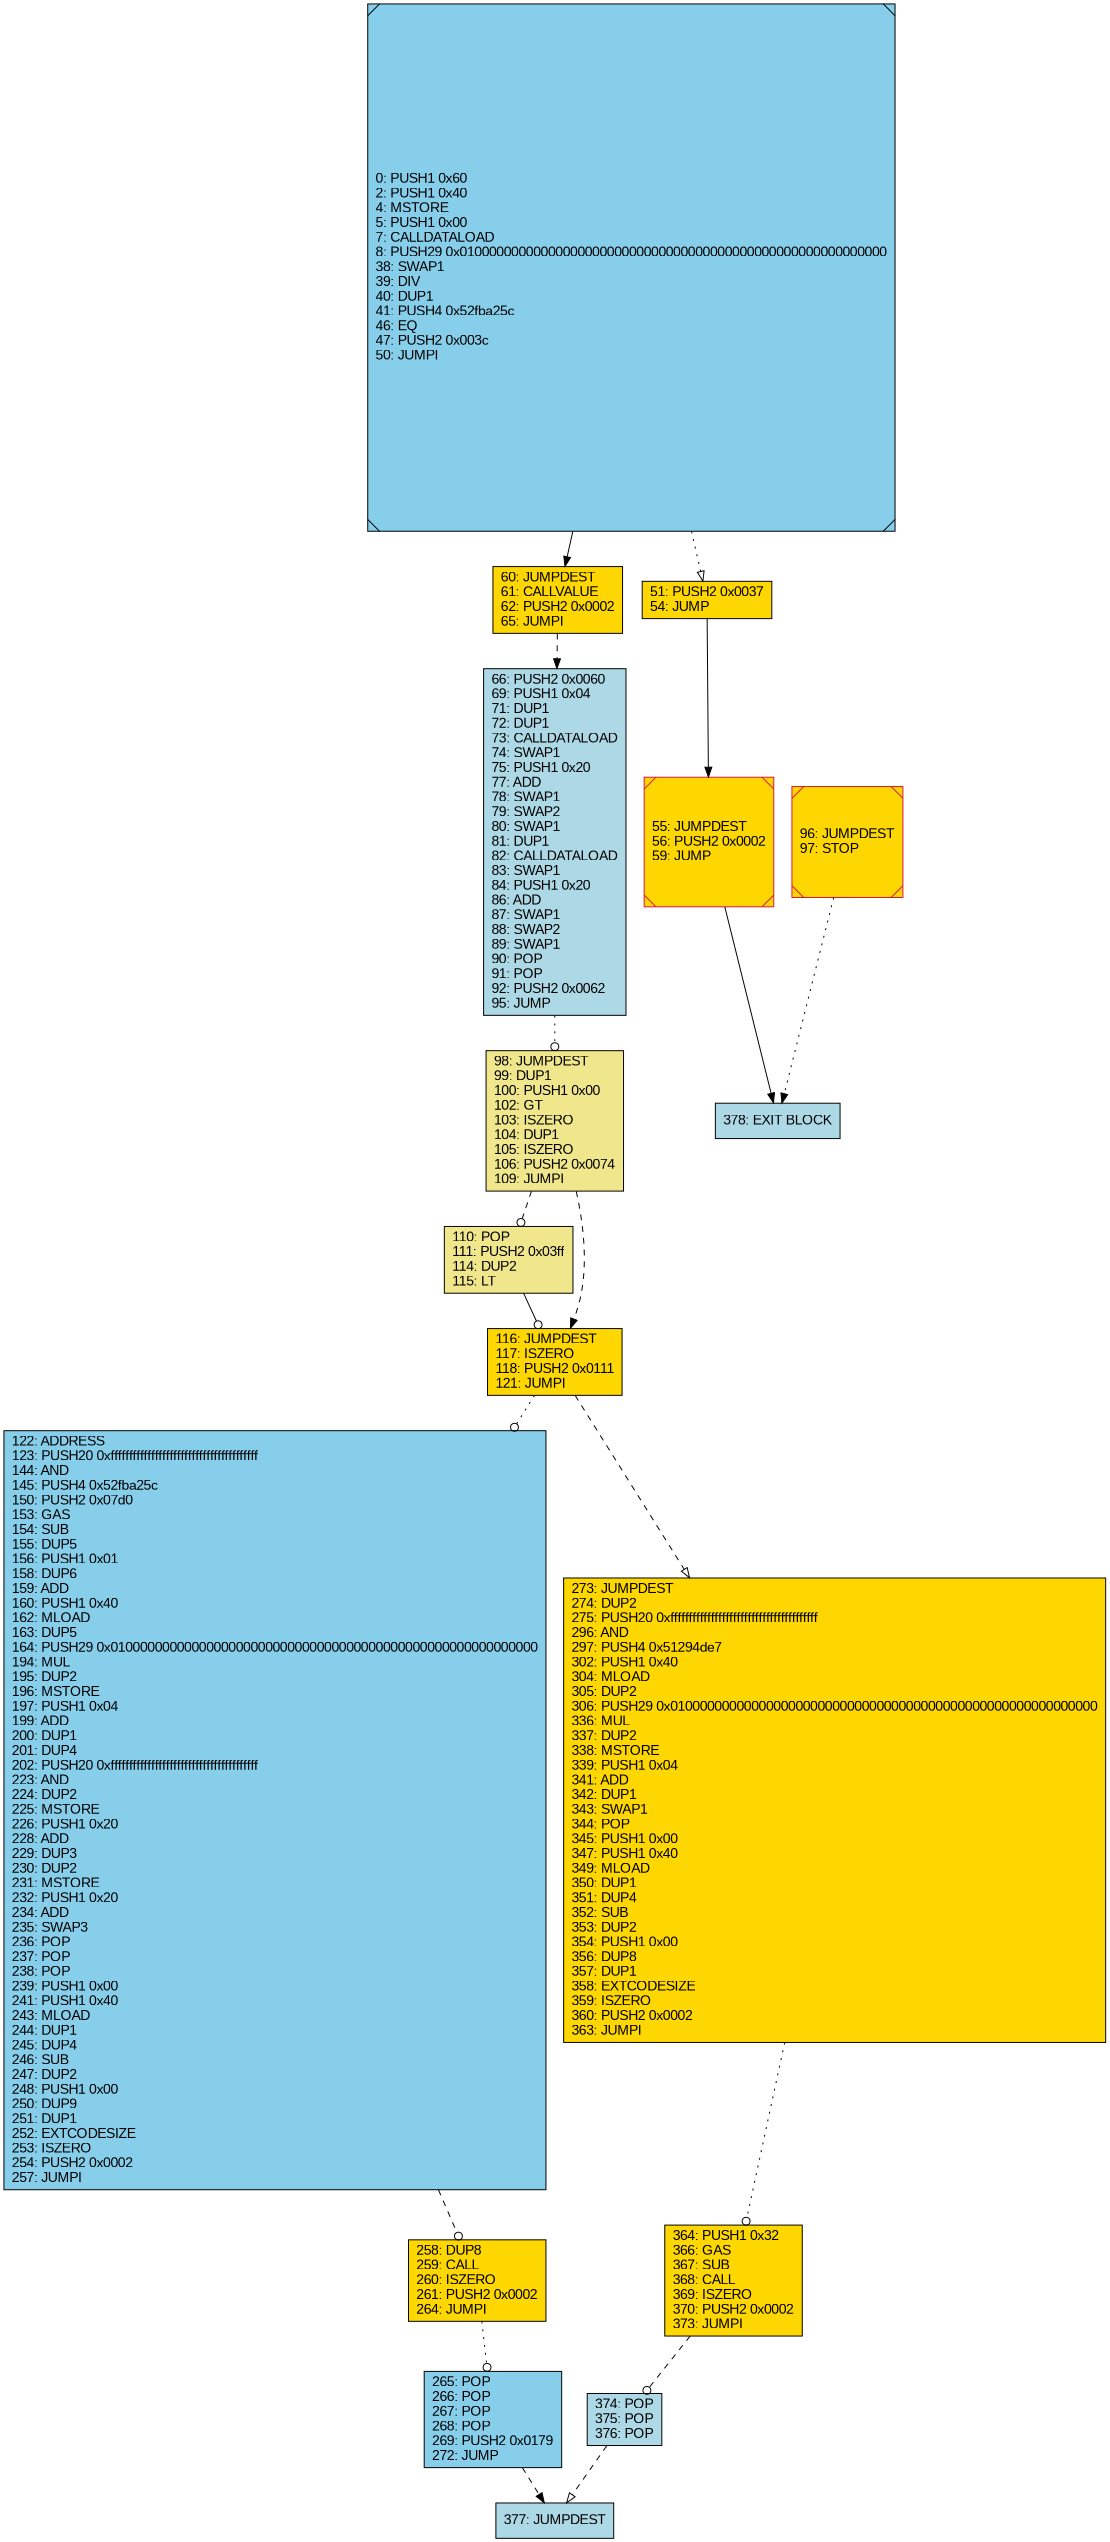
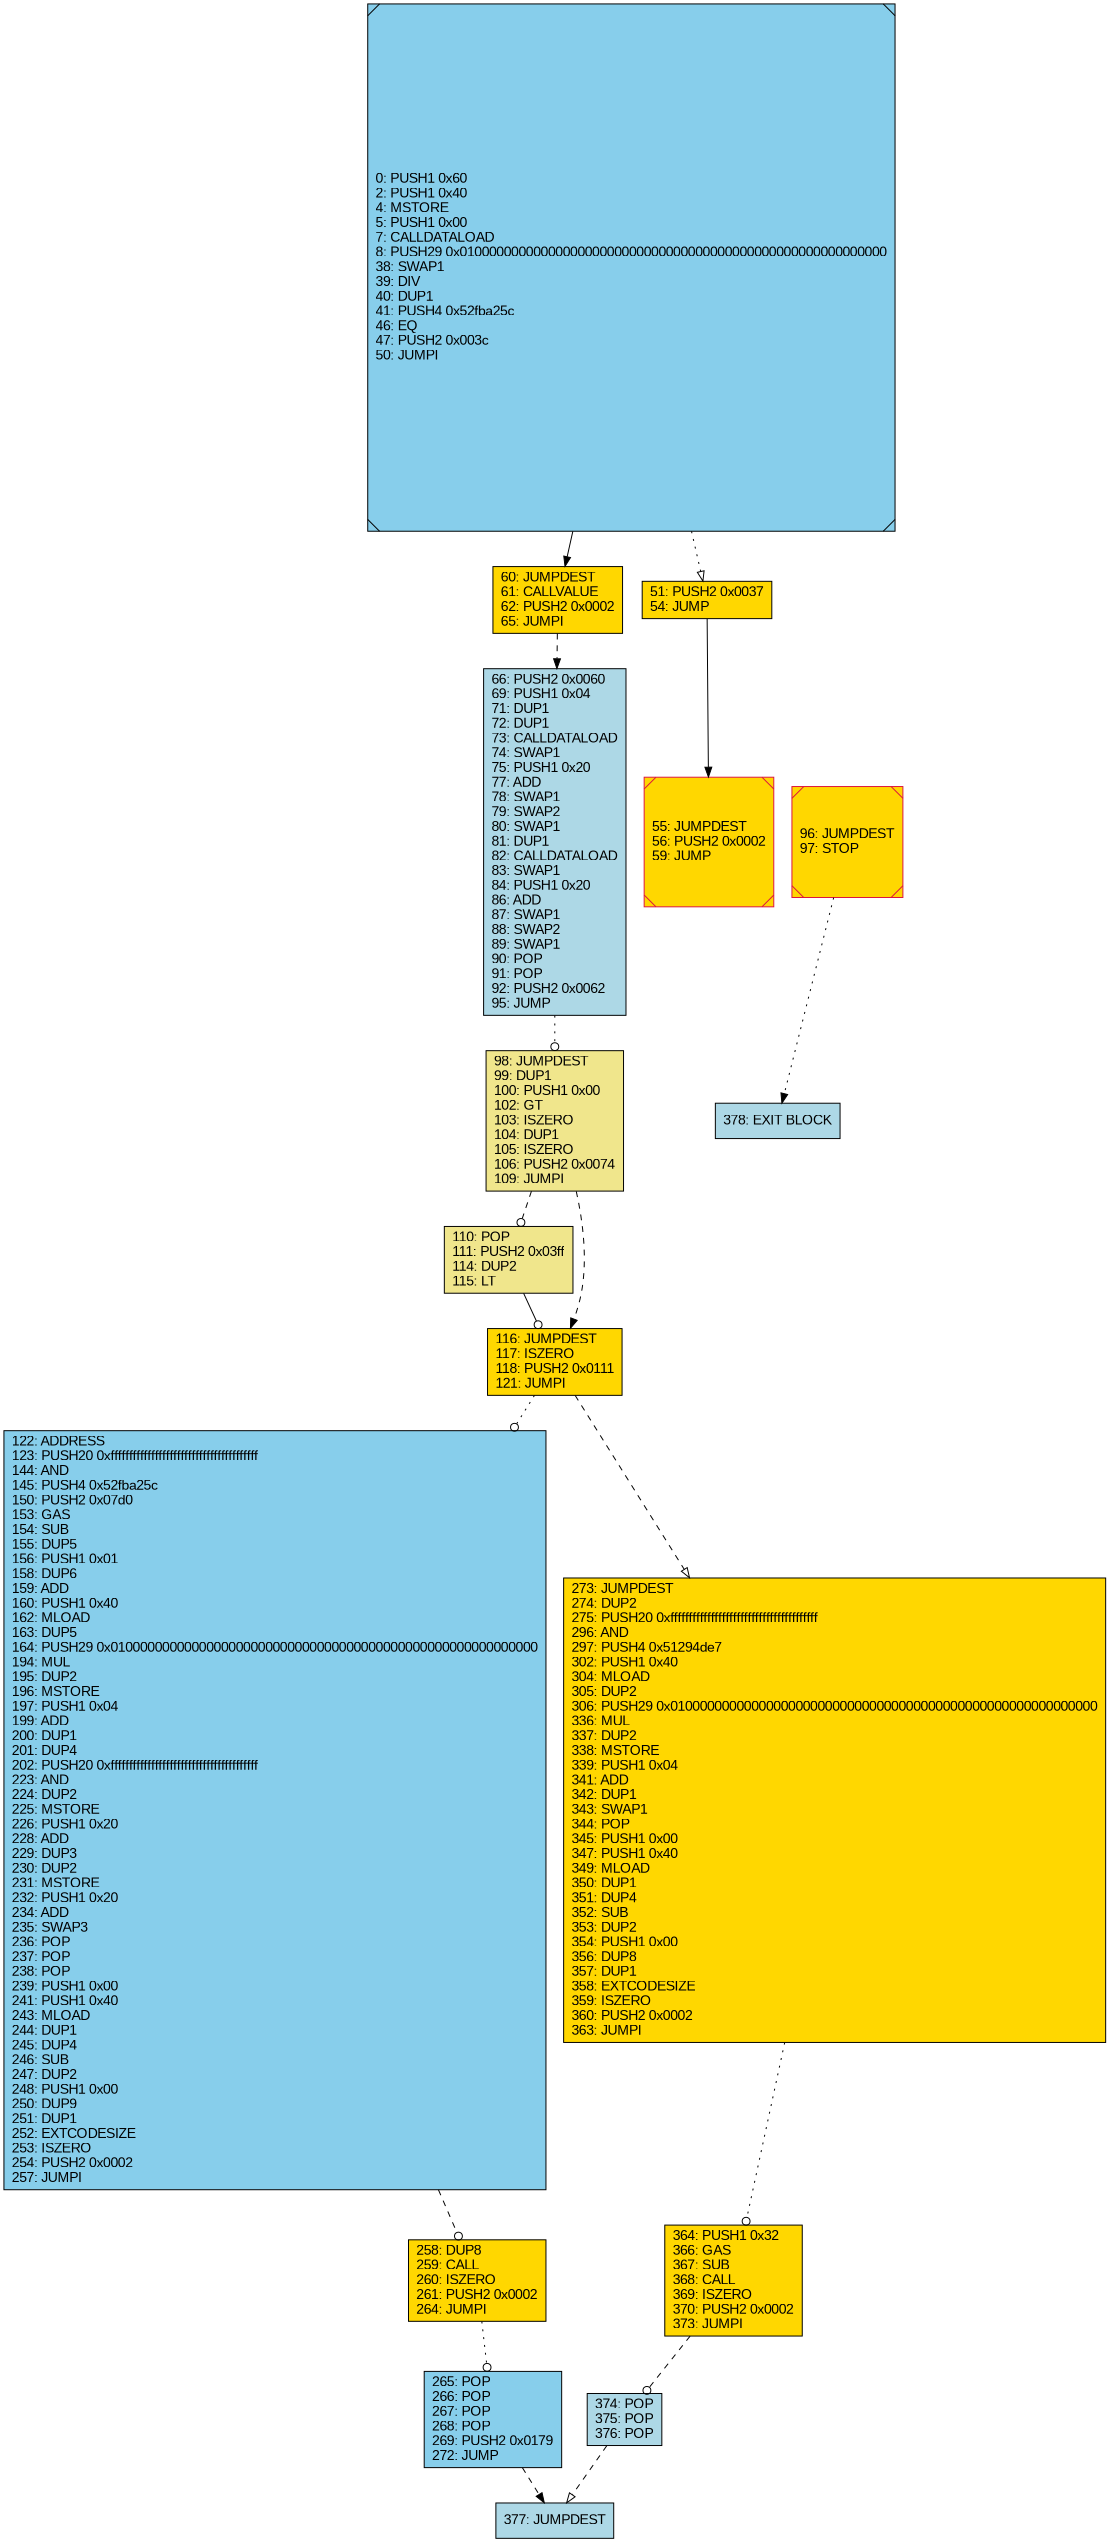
(748, 1000) -> none
